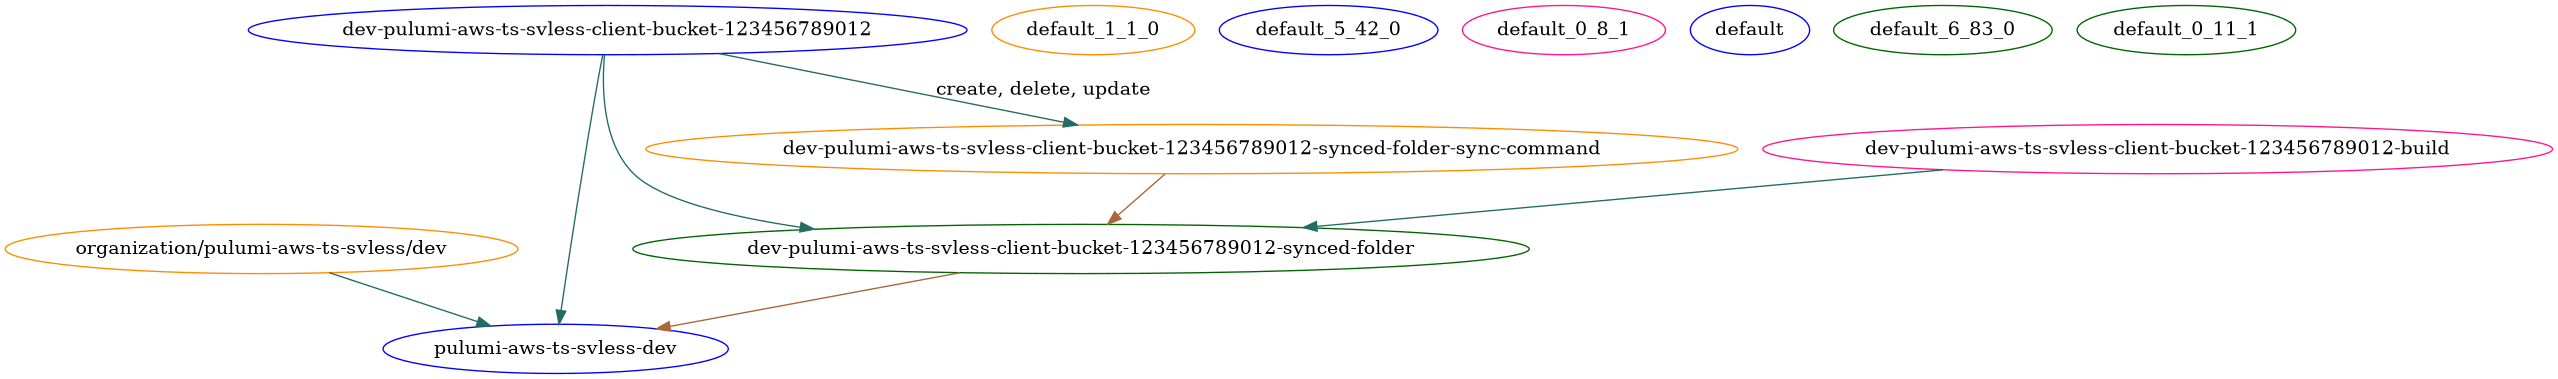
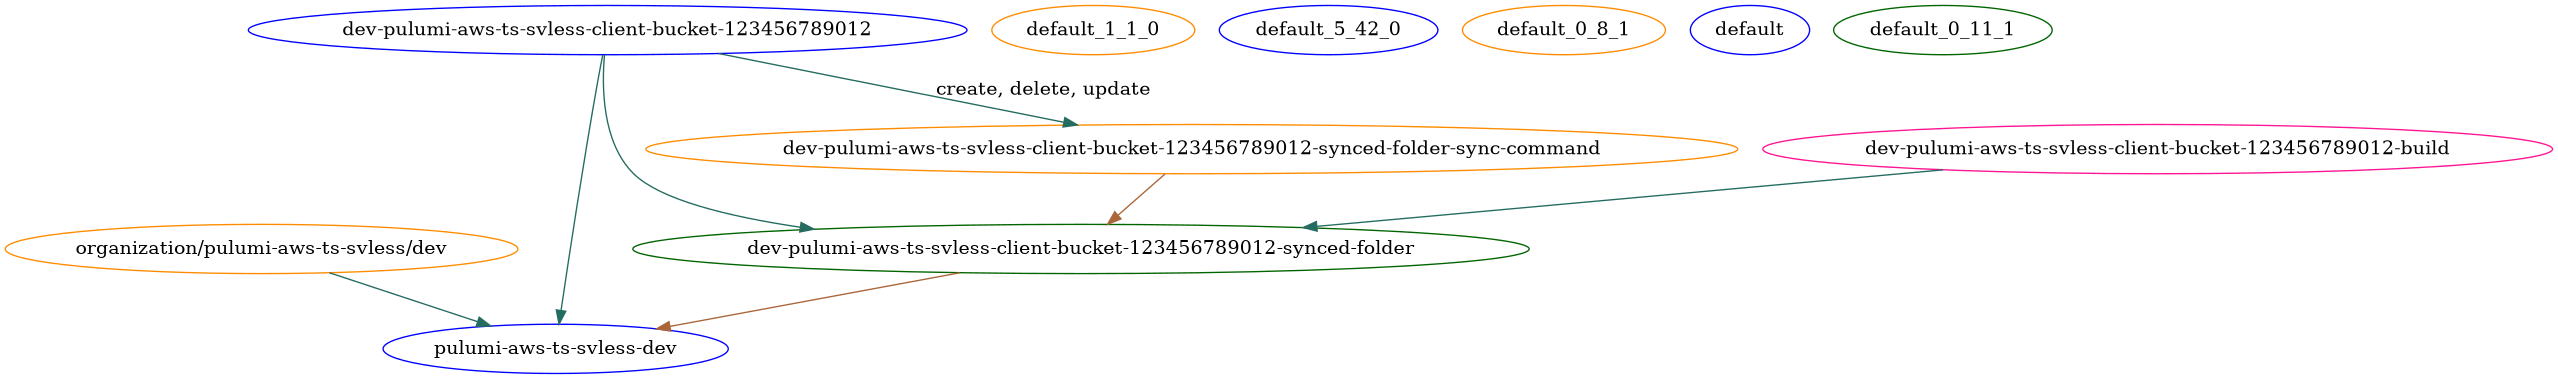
(1564, 30) -> (1564, 30)
(1943, 30) -> none
